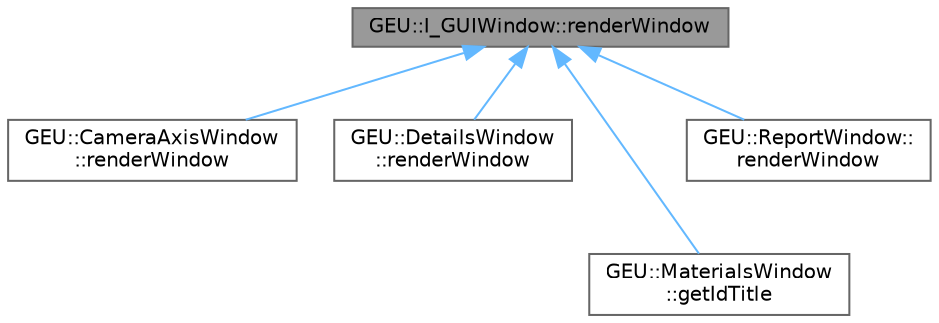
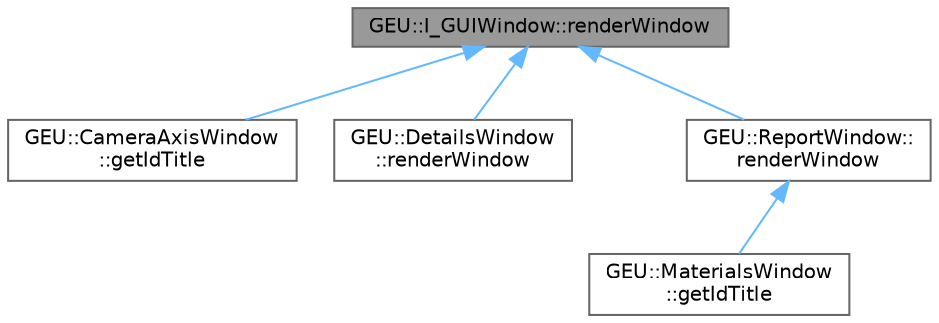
(152, 150) -> (152, 150)
(632, 159) -> (758, 226)
